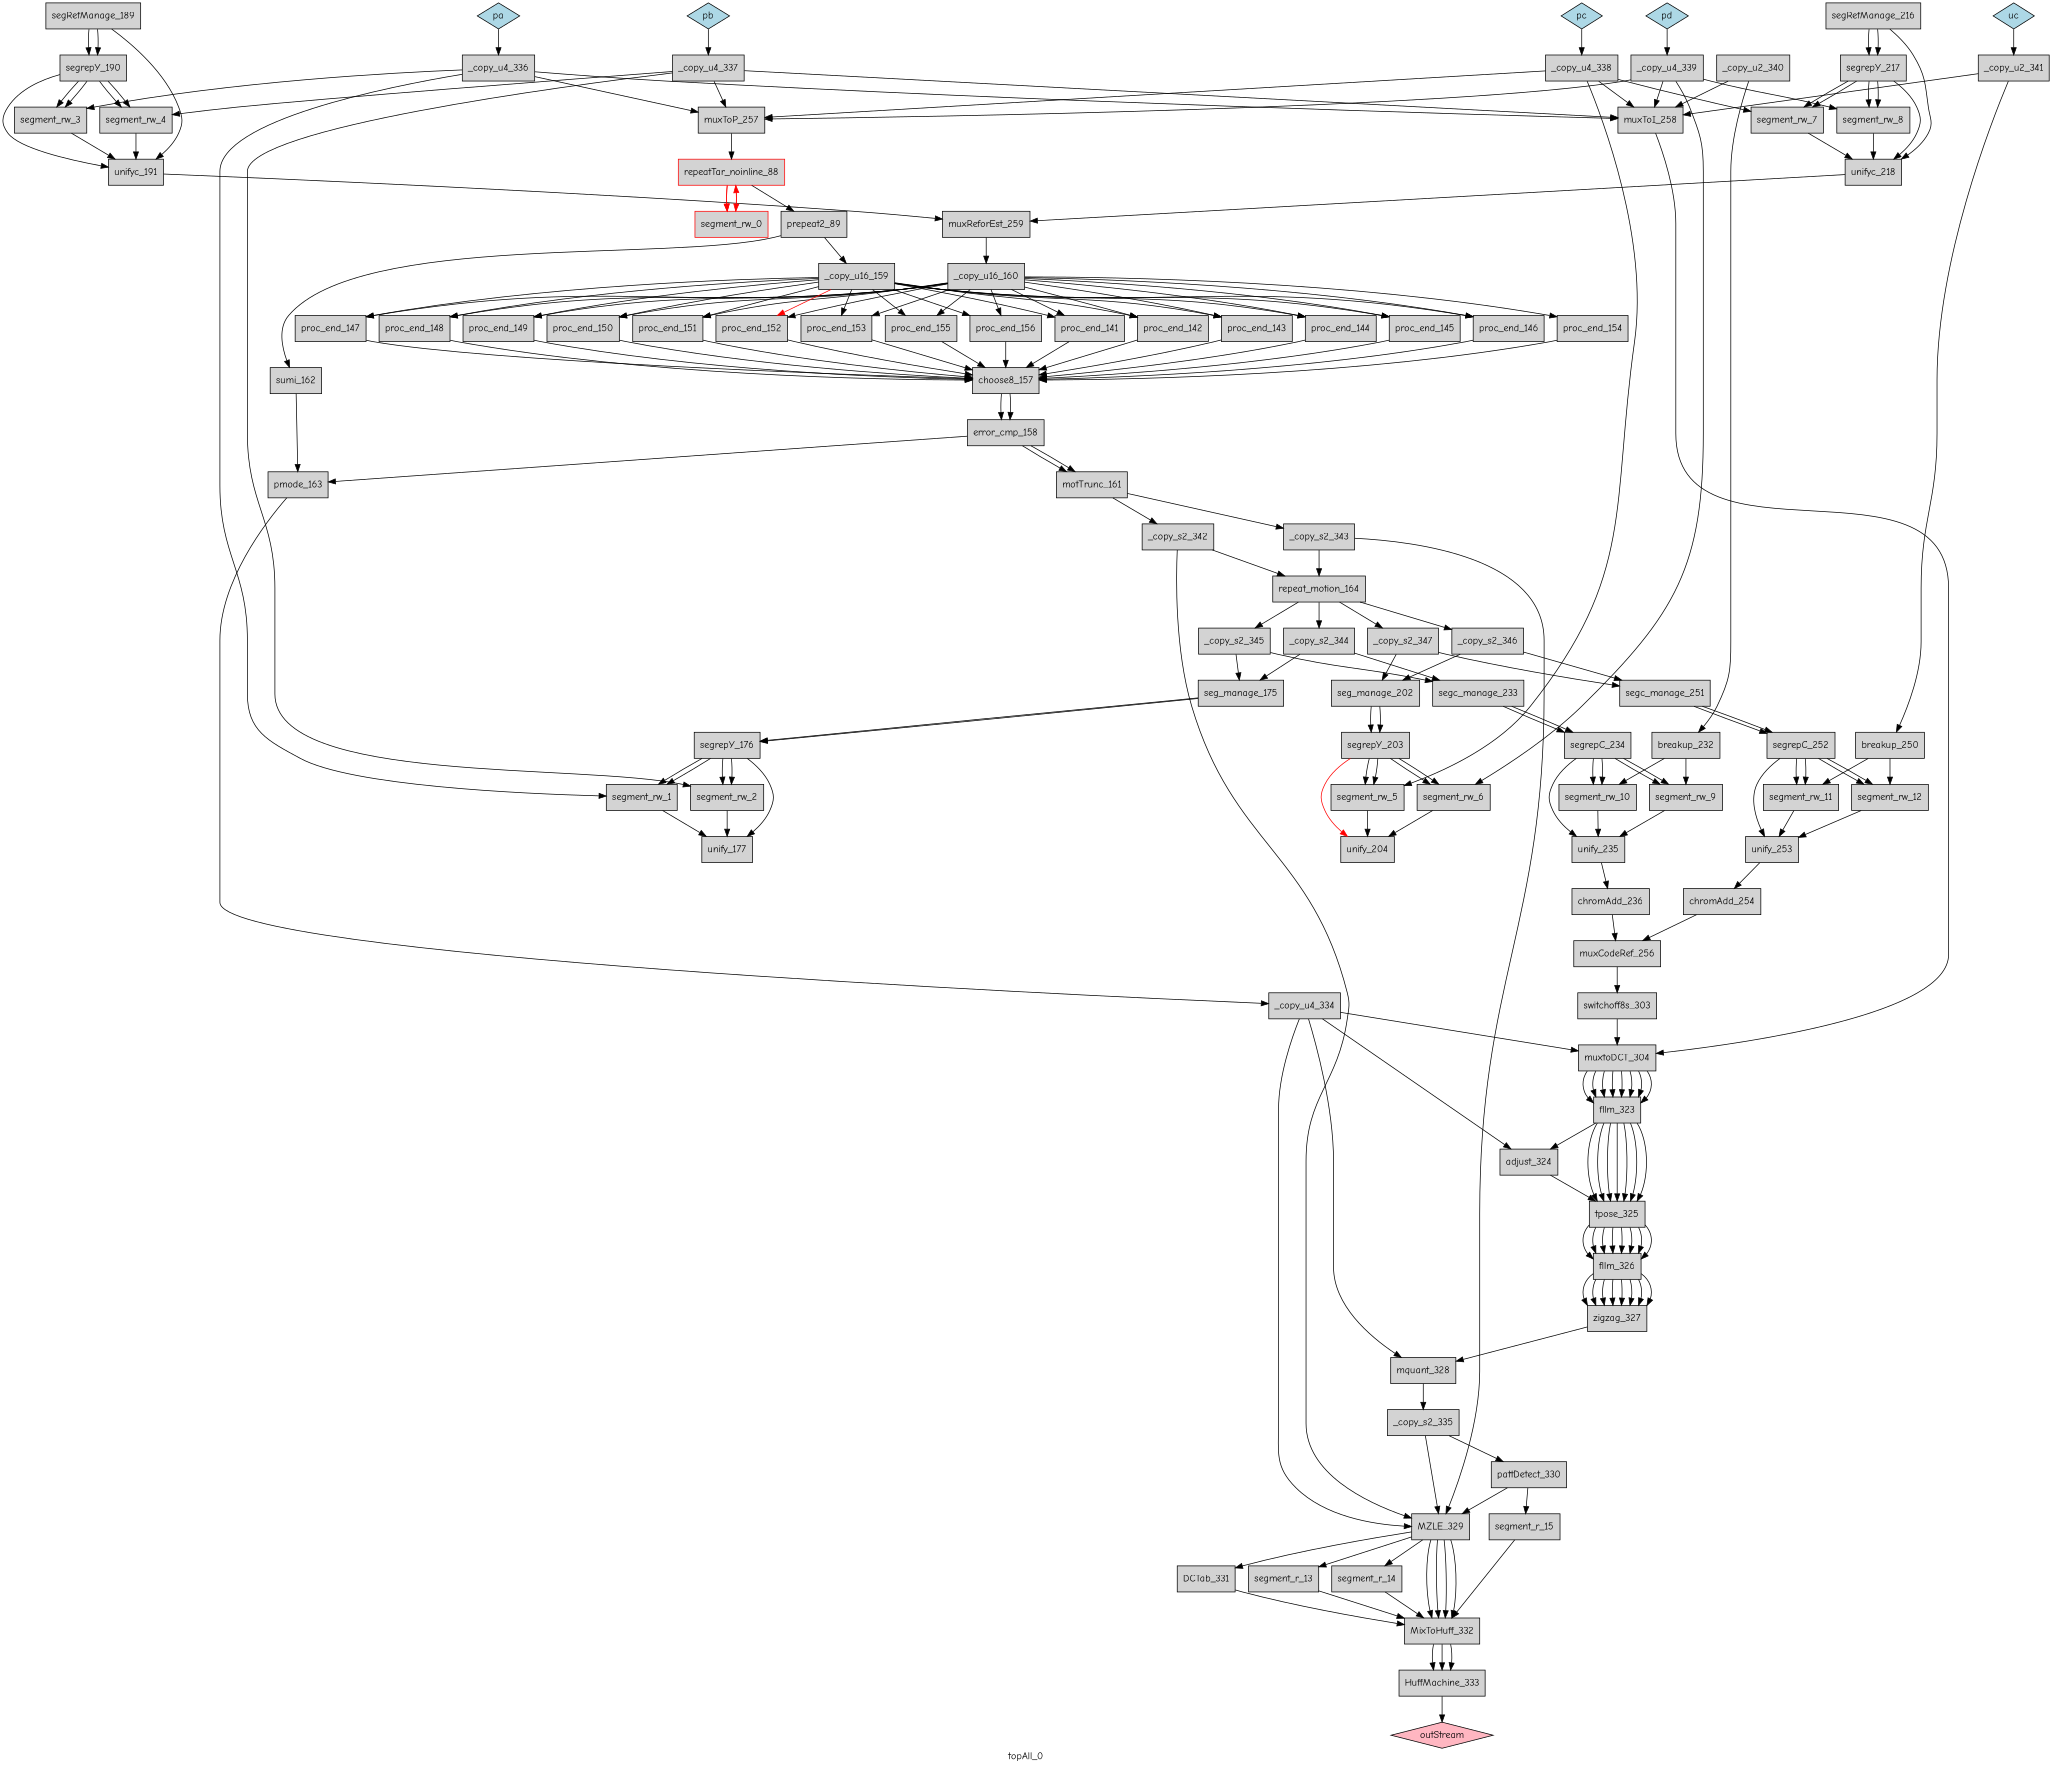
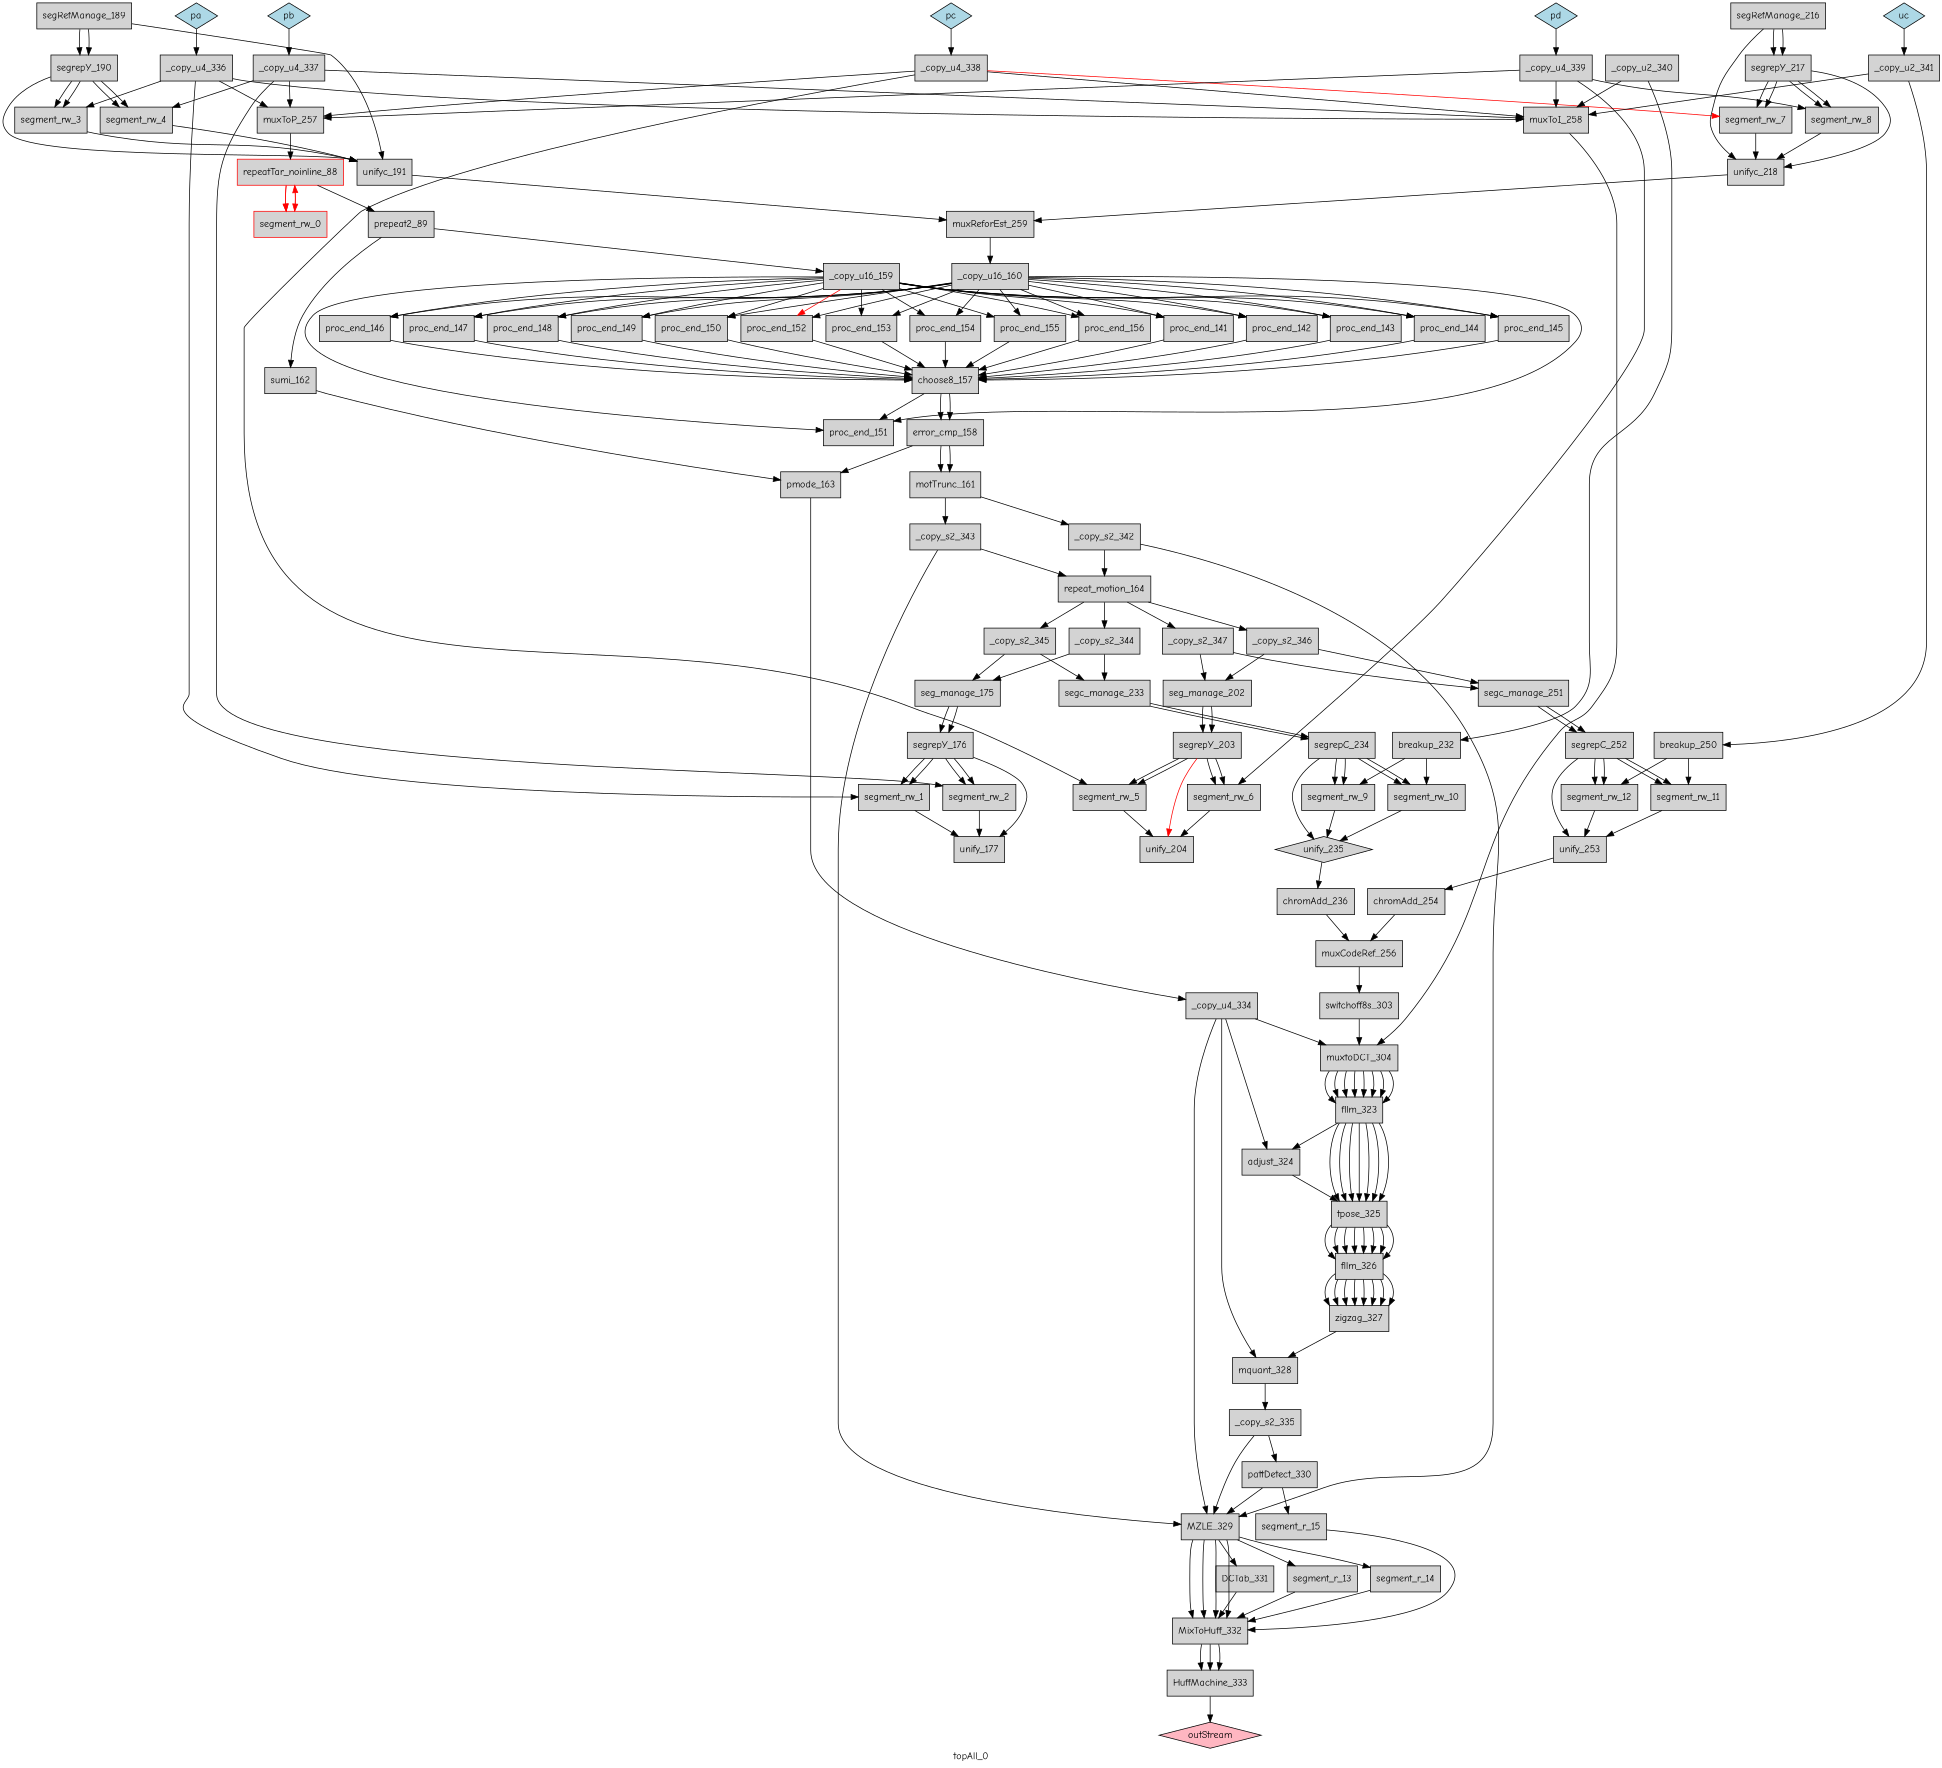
(1678, 94) -> (1350, 91)
none -> (901, 301)
(833, 362) -> (905, 405)
(1598, 850) -> (1324, 850)
